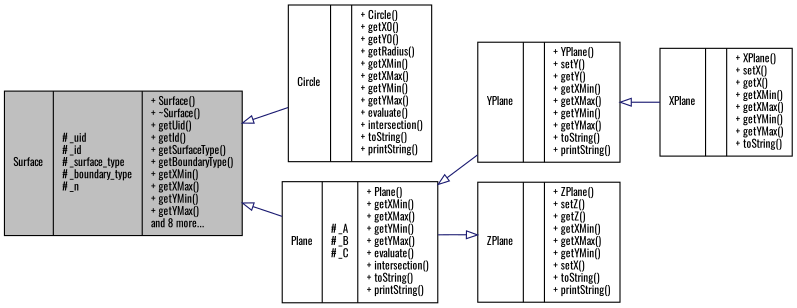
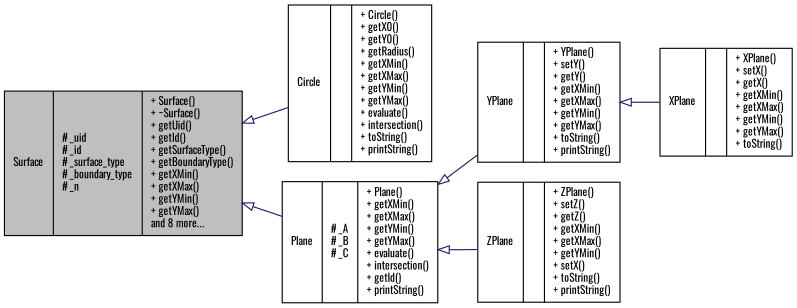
(452, 235) -> (464, 250)
(390, 278) -> (384, 278)
